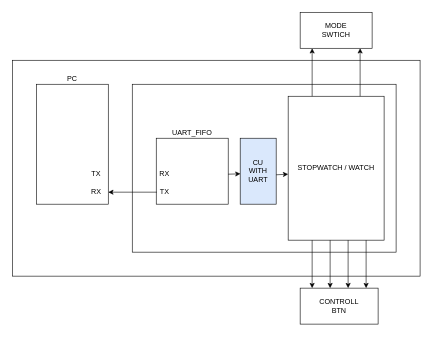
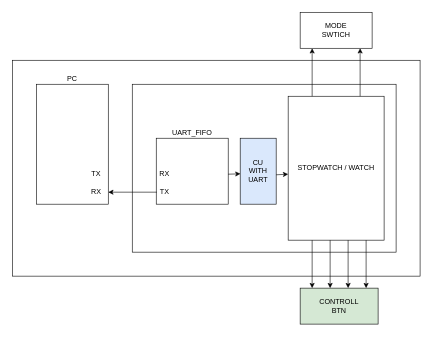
(339, 306) -> (339, 306)
